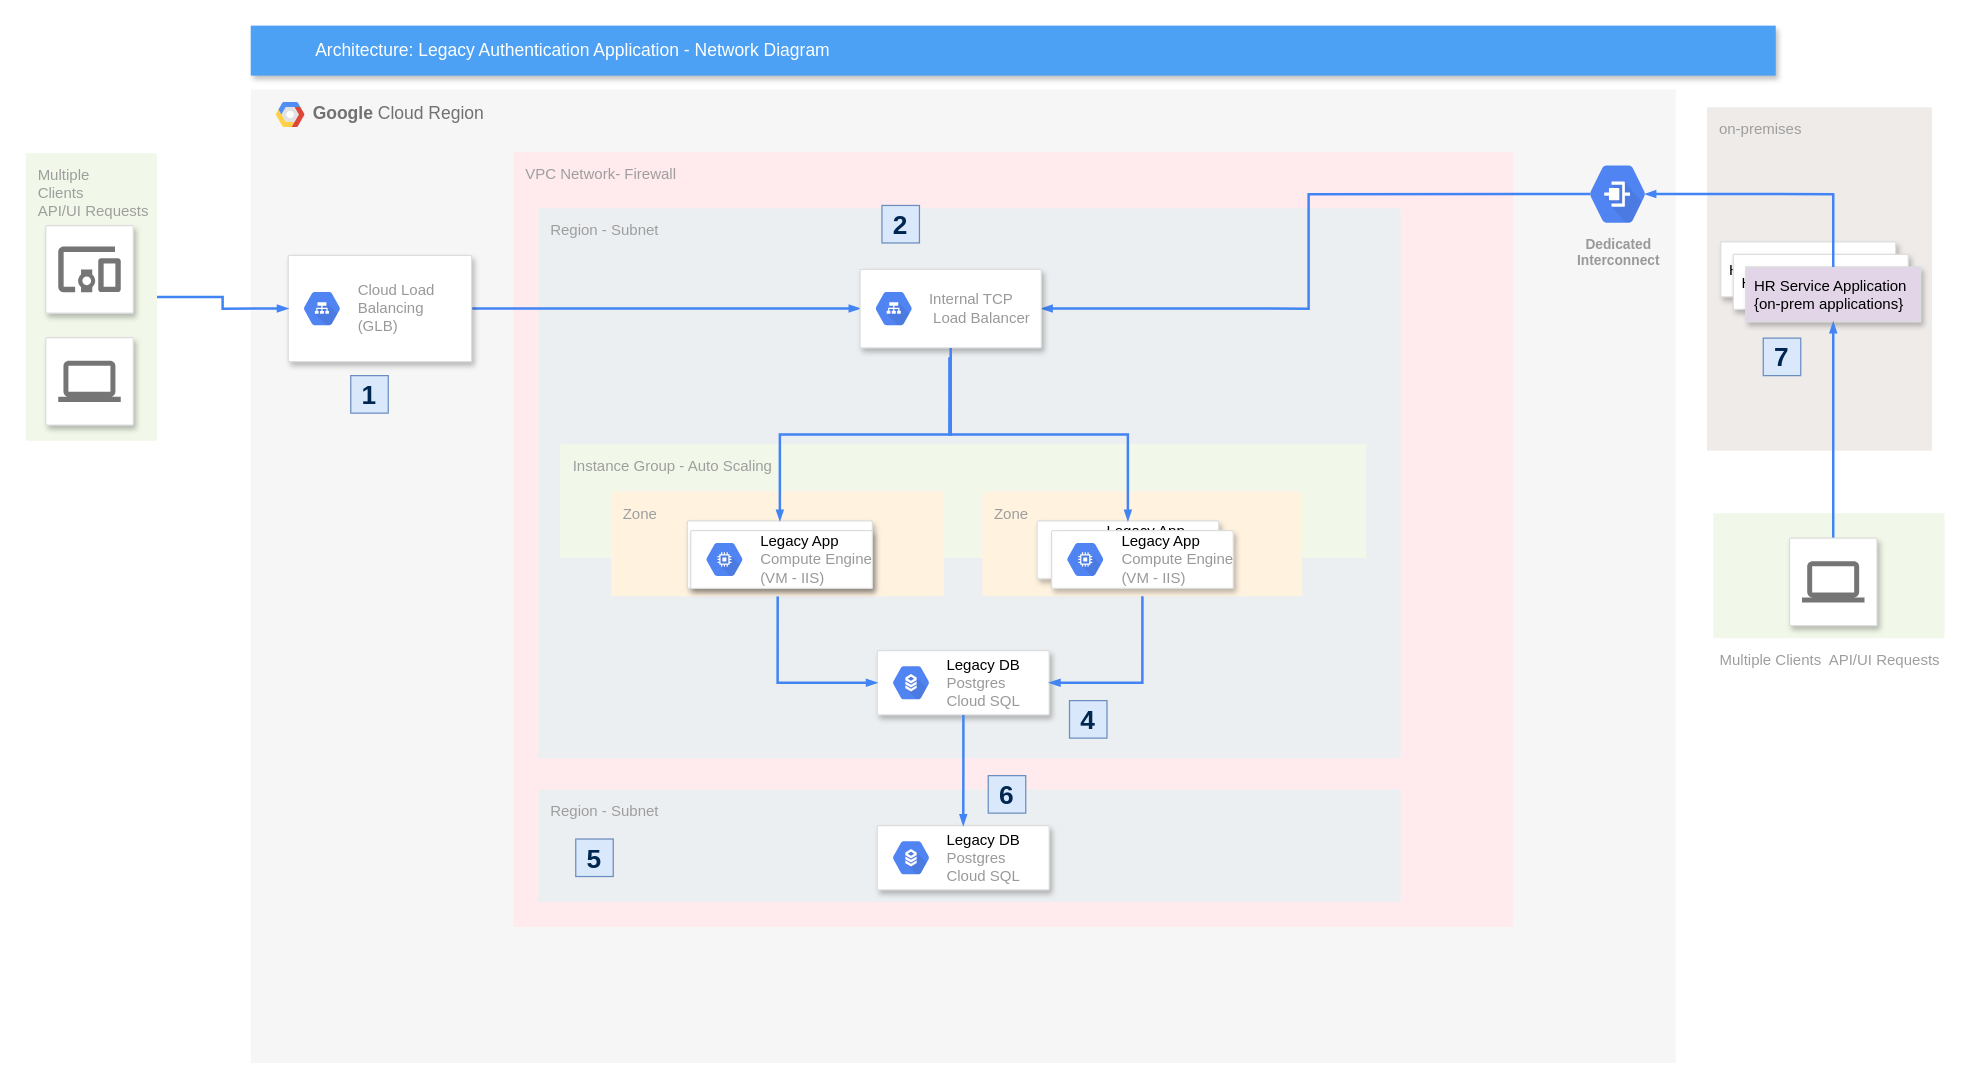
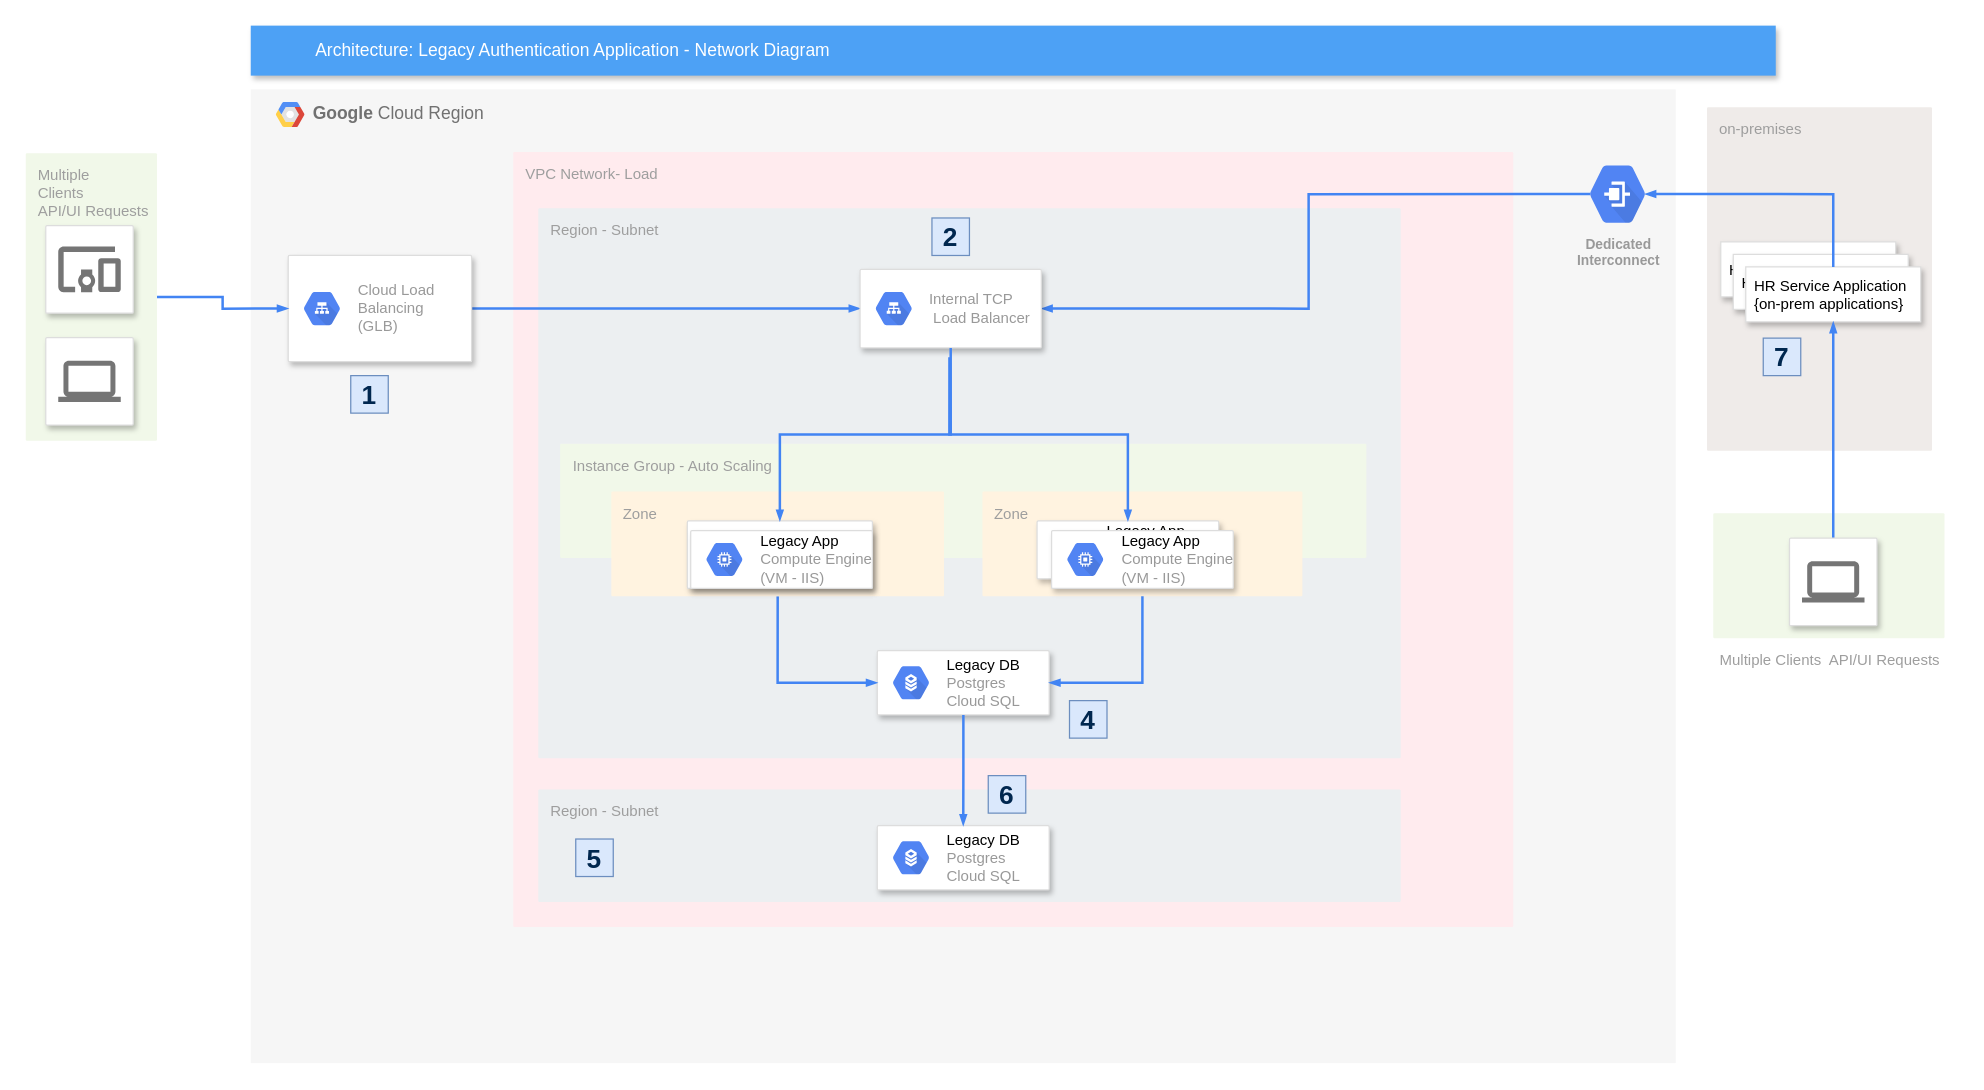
(604, 175) -> (593, 175)
(901, 224) -> (951, 237)
(1833, 294) -> (1833, 294)
